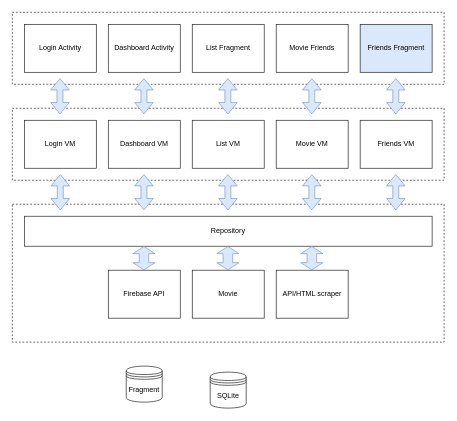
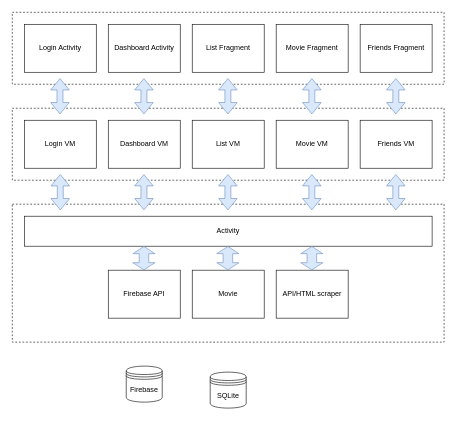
(312, 48) -> (312, 48)
(396, 48) -> (396, 48)
(228, 231) -> (228, 231)
(144, 390) -> (144, 390)
